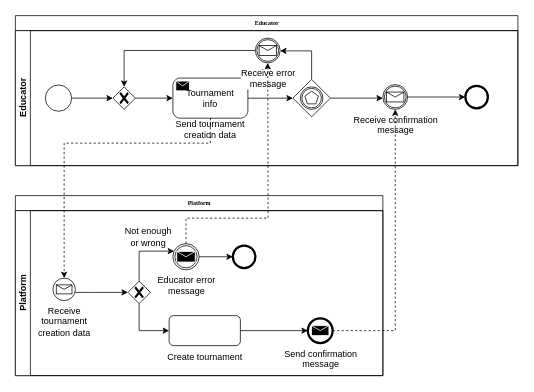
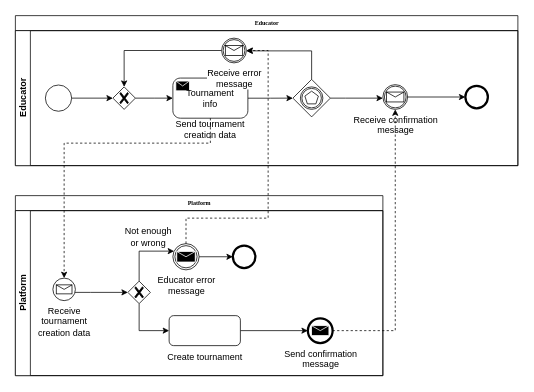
(268, 50) -> (234, 50)
